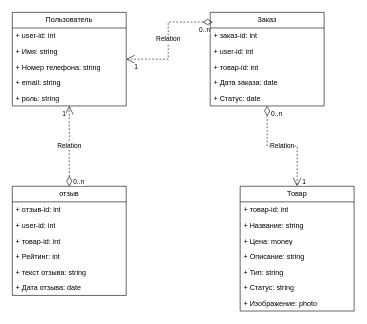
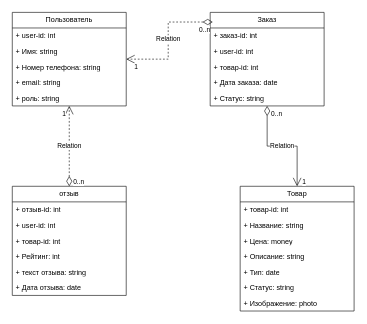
(239, 99) -> (242, 99)
(297, 163) -> (297, 163)
(266, 273) -> (263, 273)
